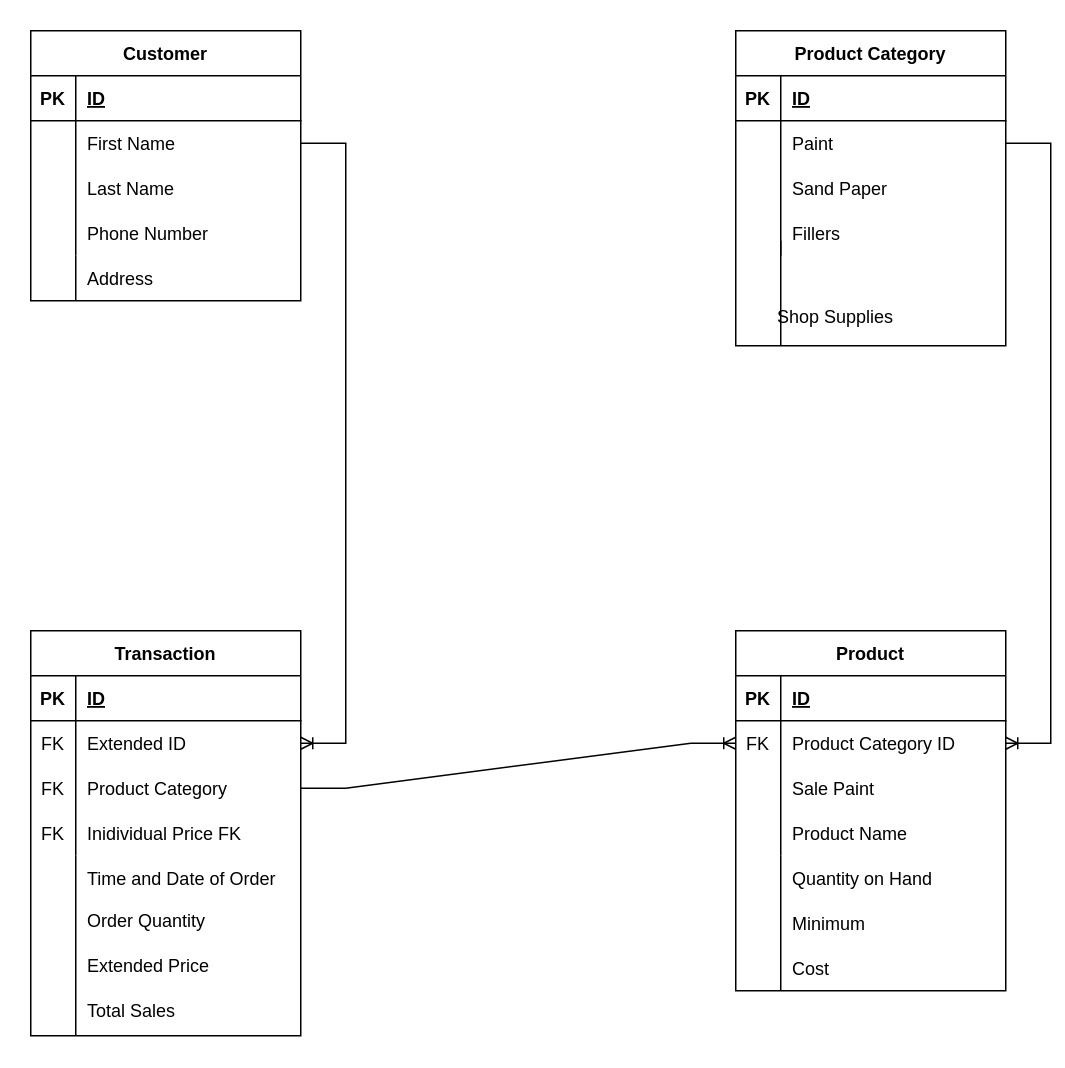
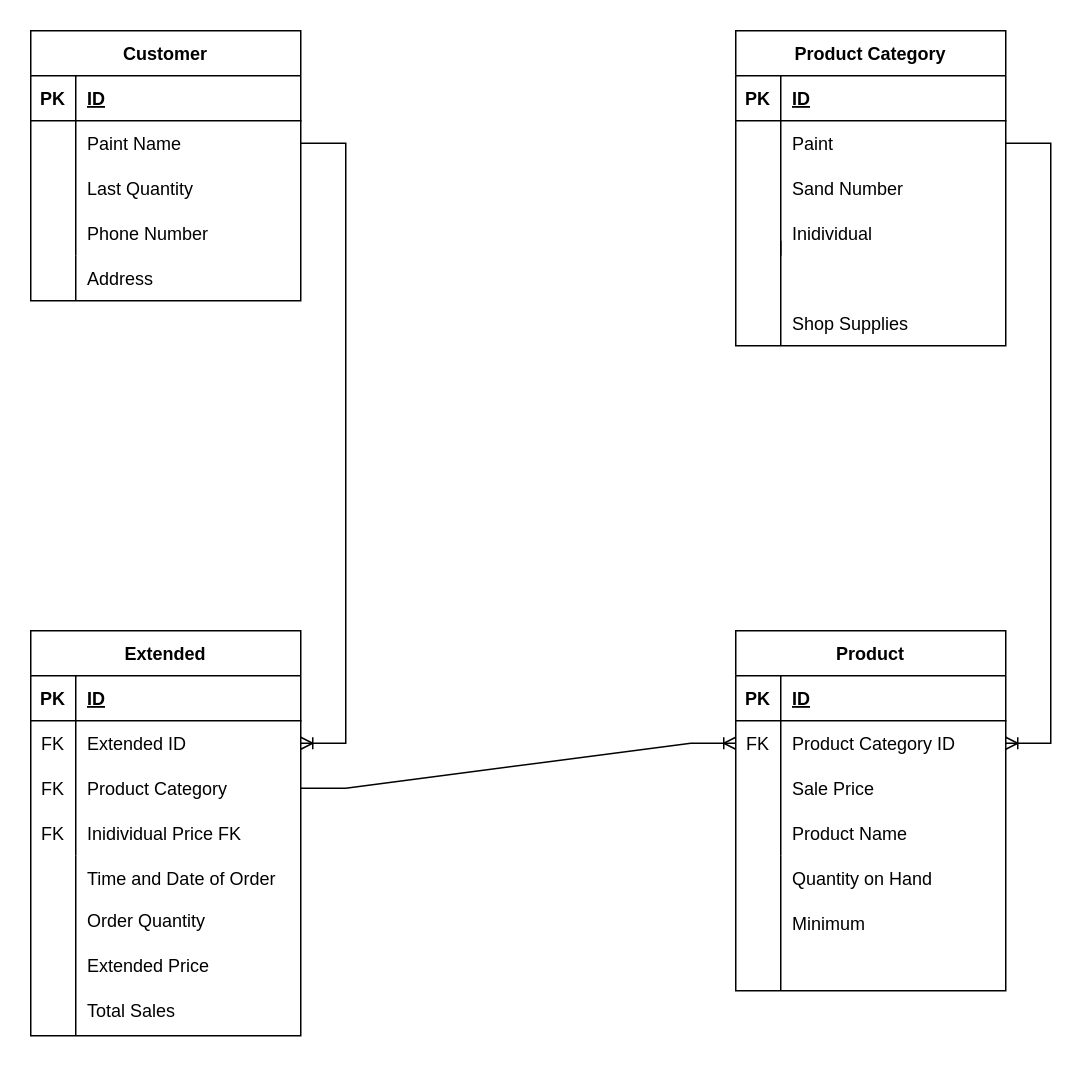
(133, 144) -> (133, 144)
(130, 189) -> (148, 189)
(840, 189) -> (845, 189)
(820, 234) -> (838, 234)
(878, 316) -> (893, 323)
(165, 654) -> (165, 654)
(835, 789) -> (835, 789)
(893, 968) -> none
